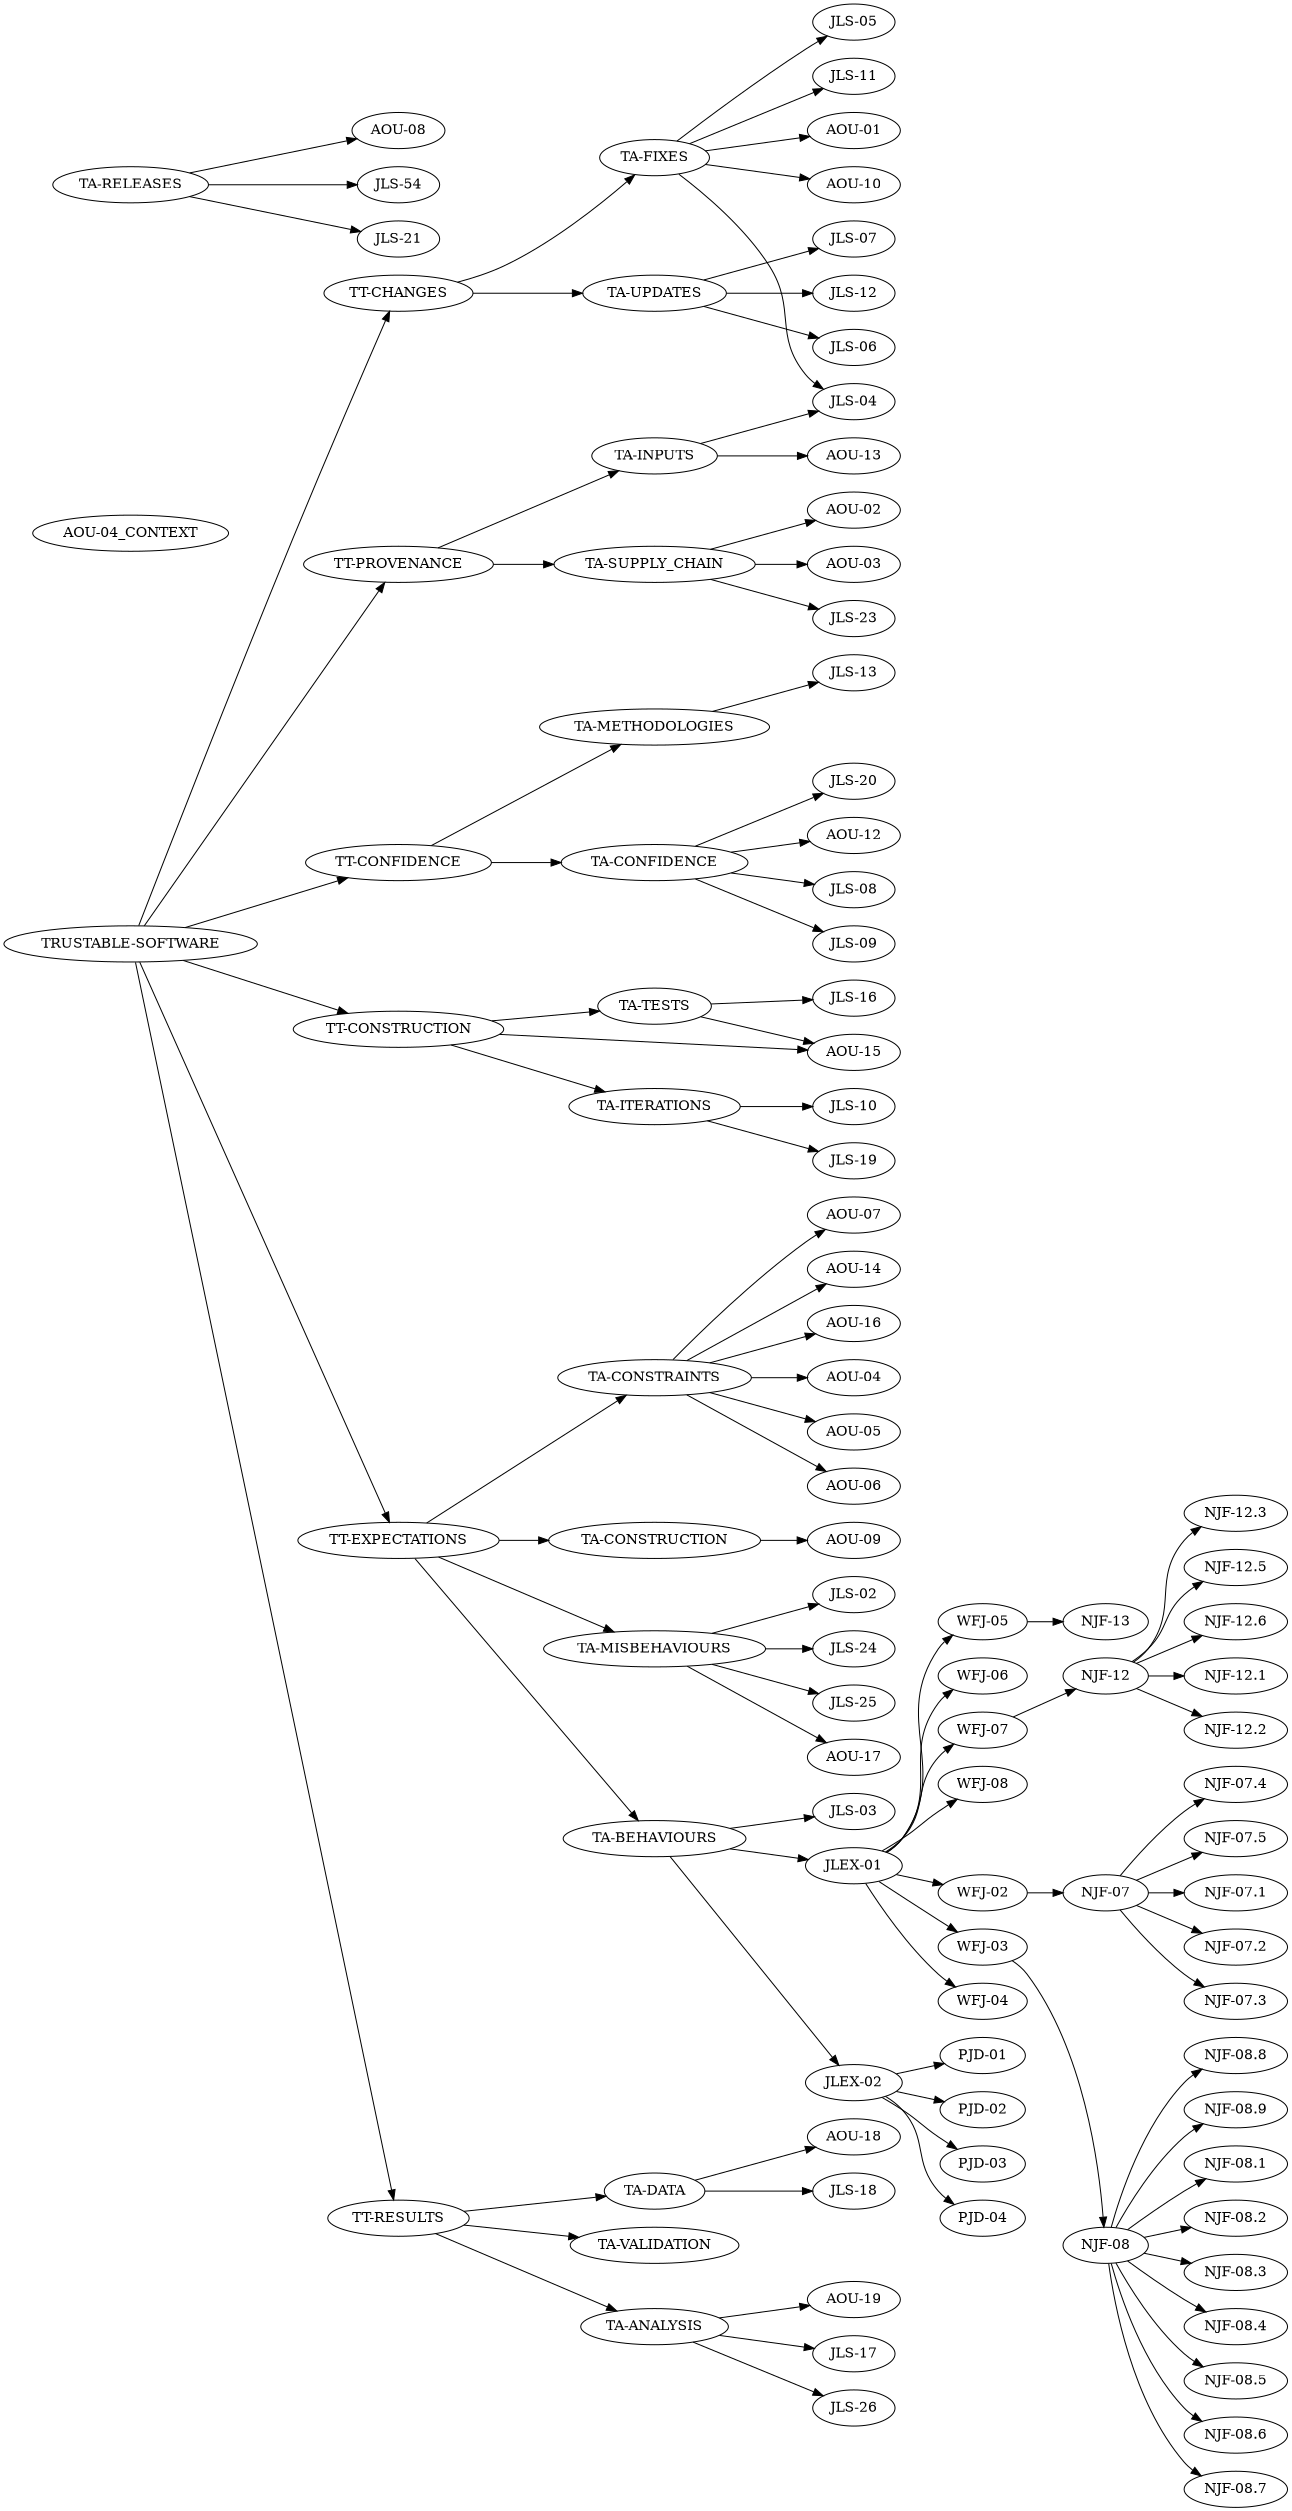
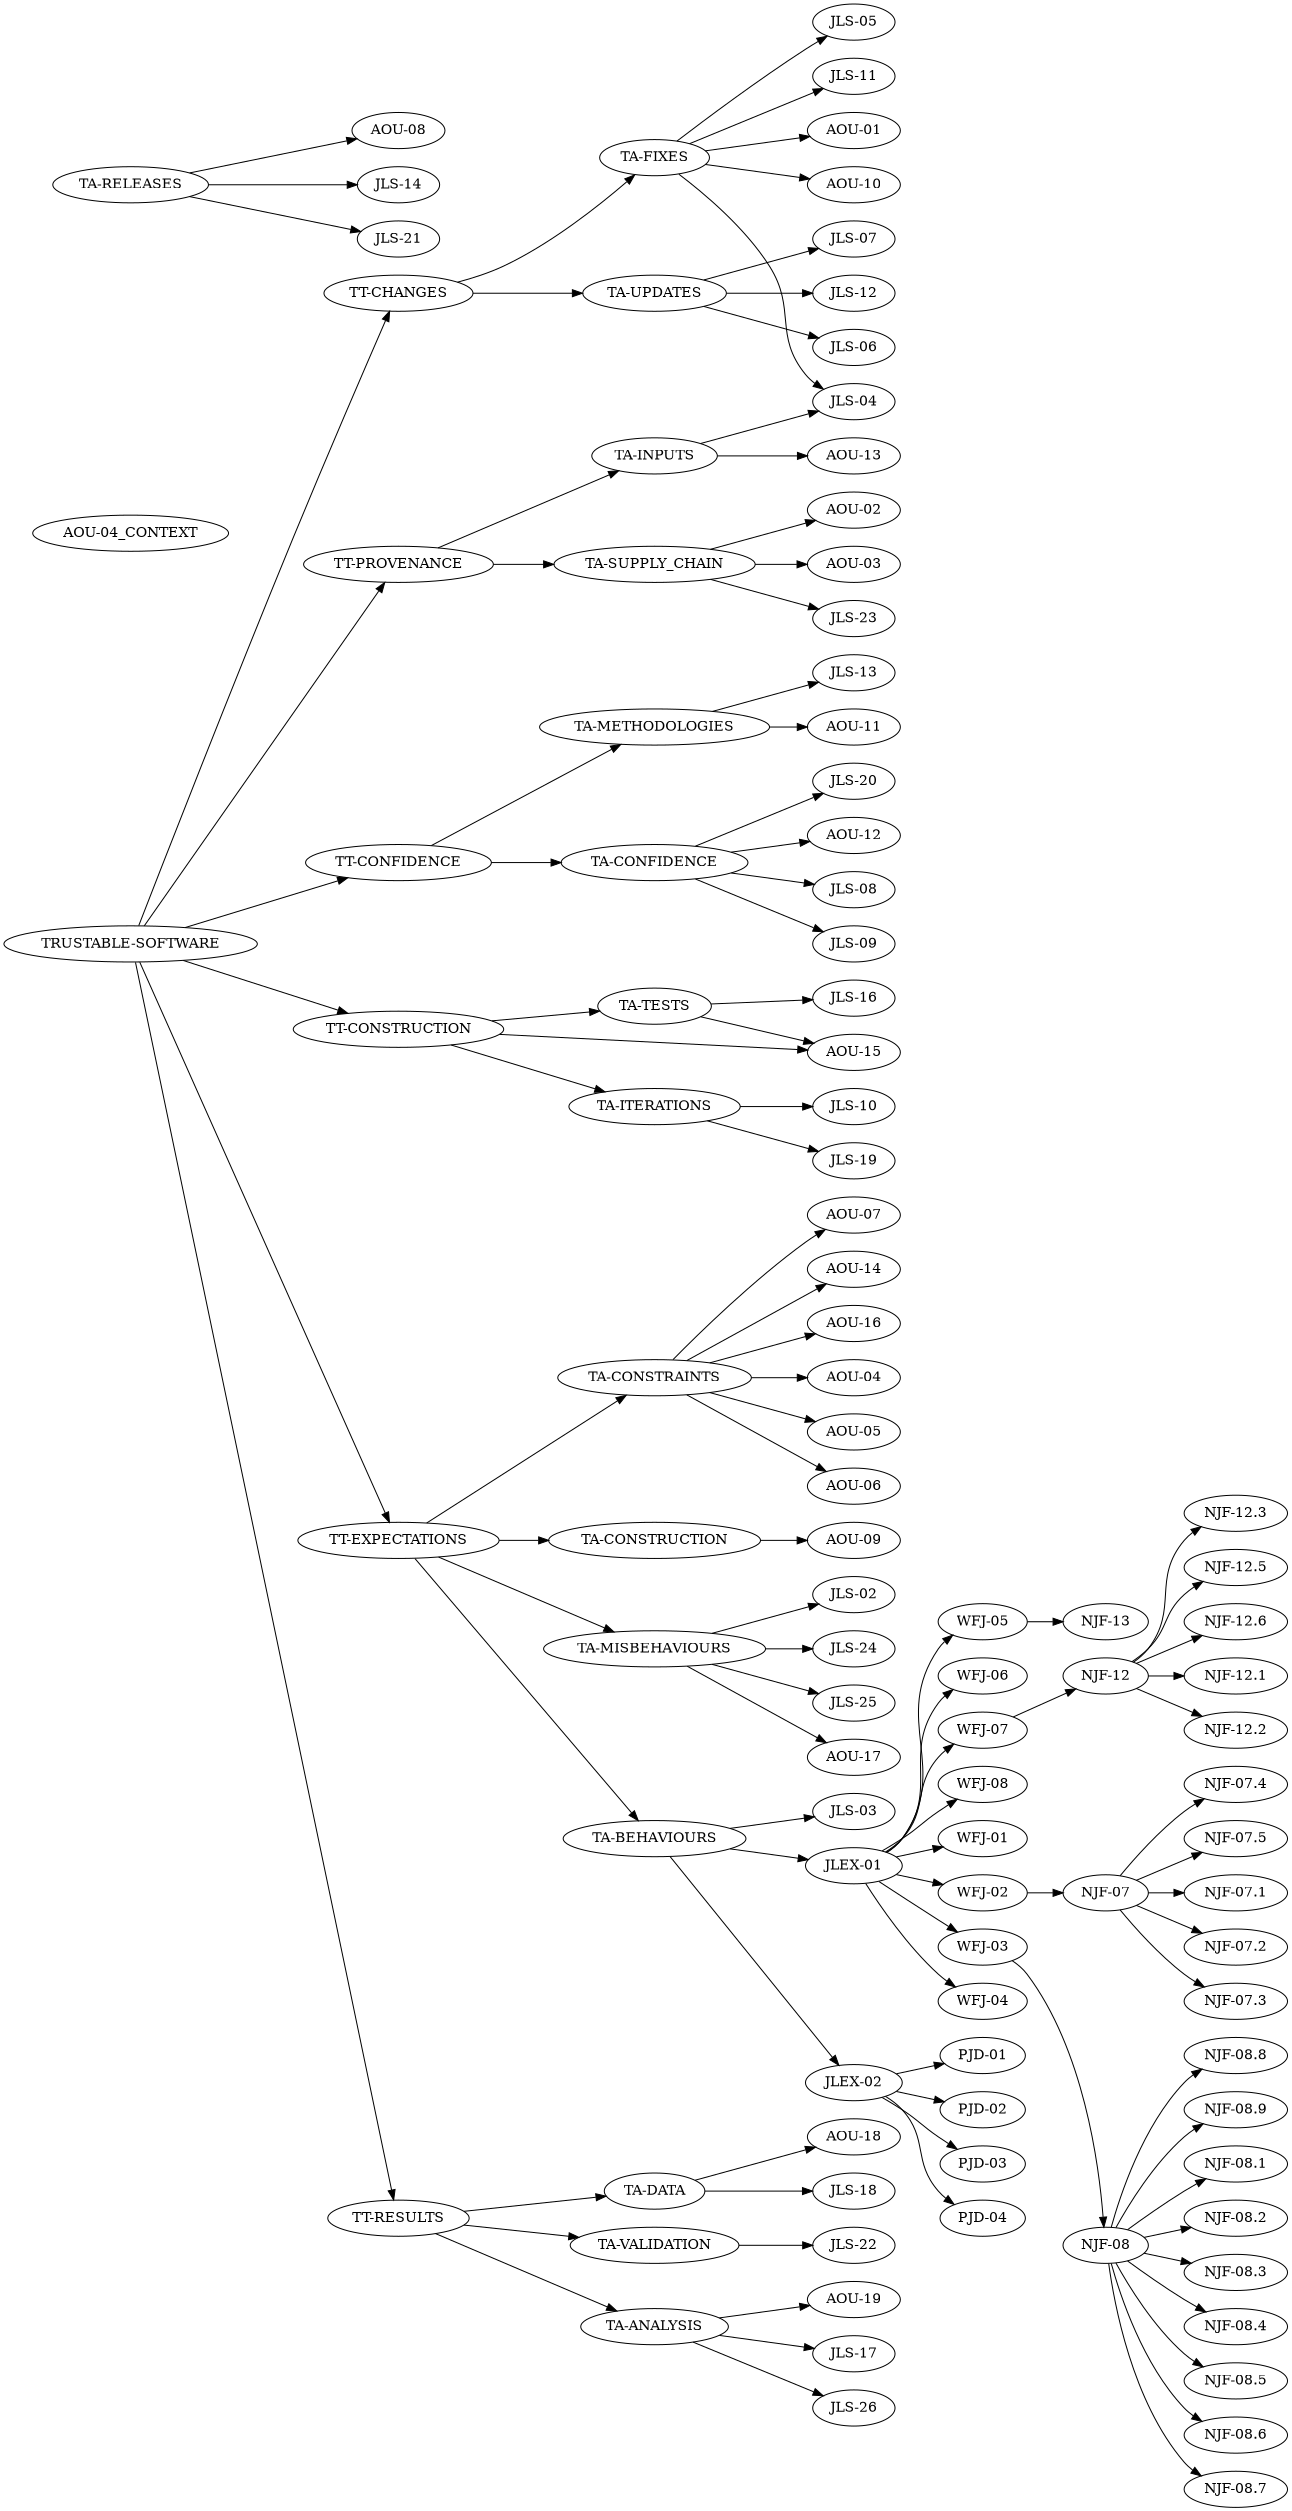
(398, 185) -> (398, 185)
none -> (854, 727)
none -> (983, 1839)
none -> (854, 2245)
